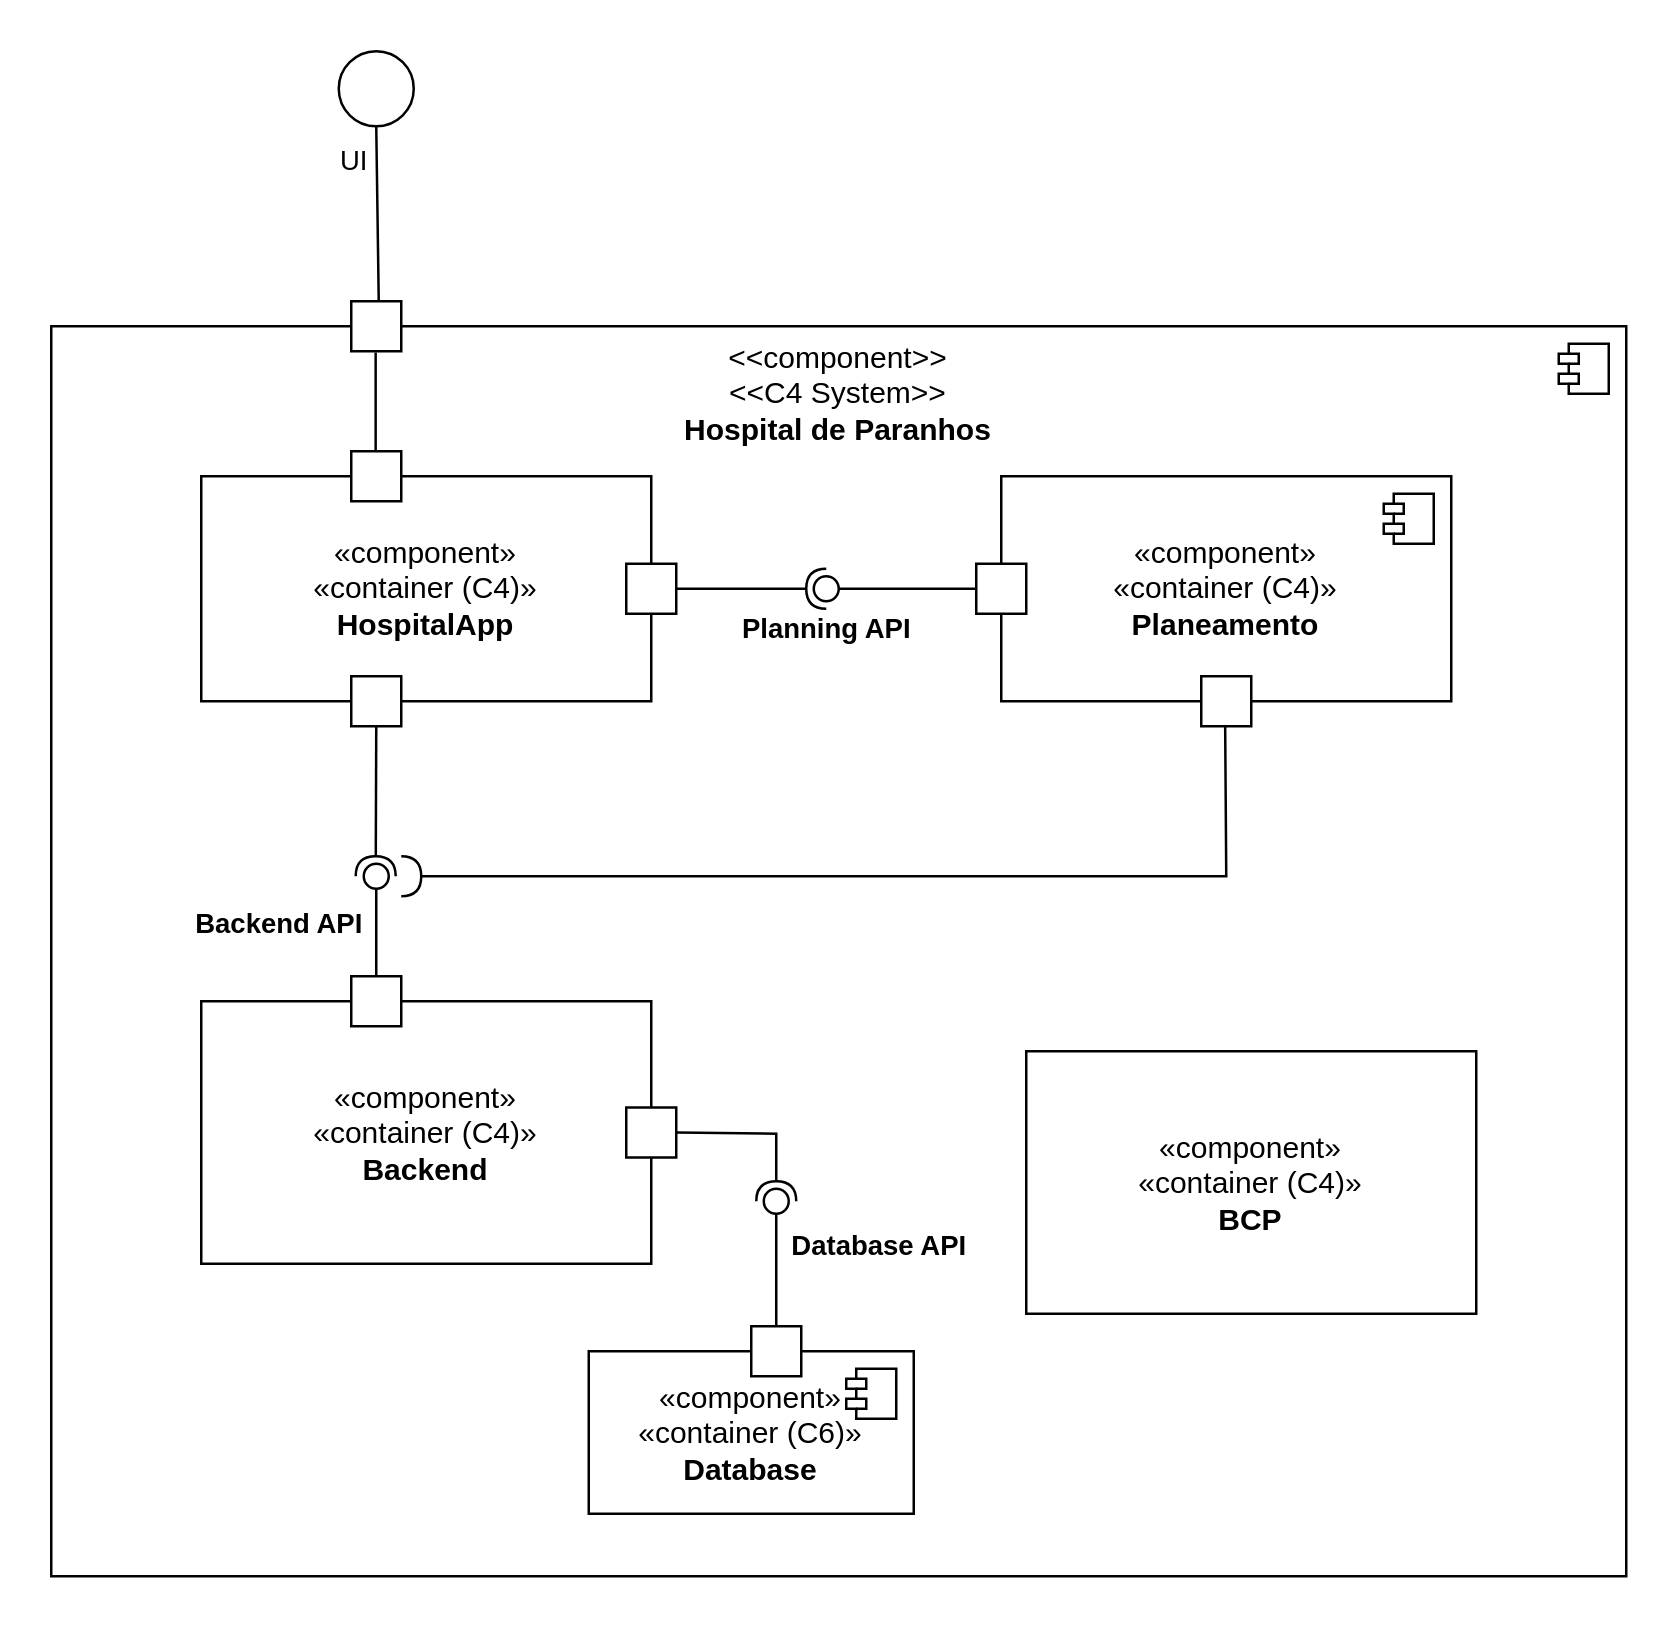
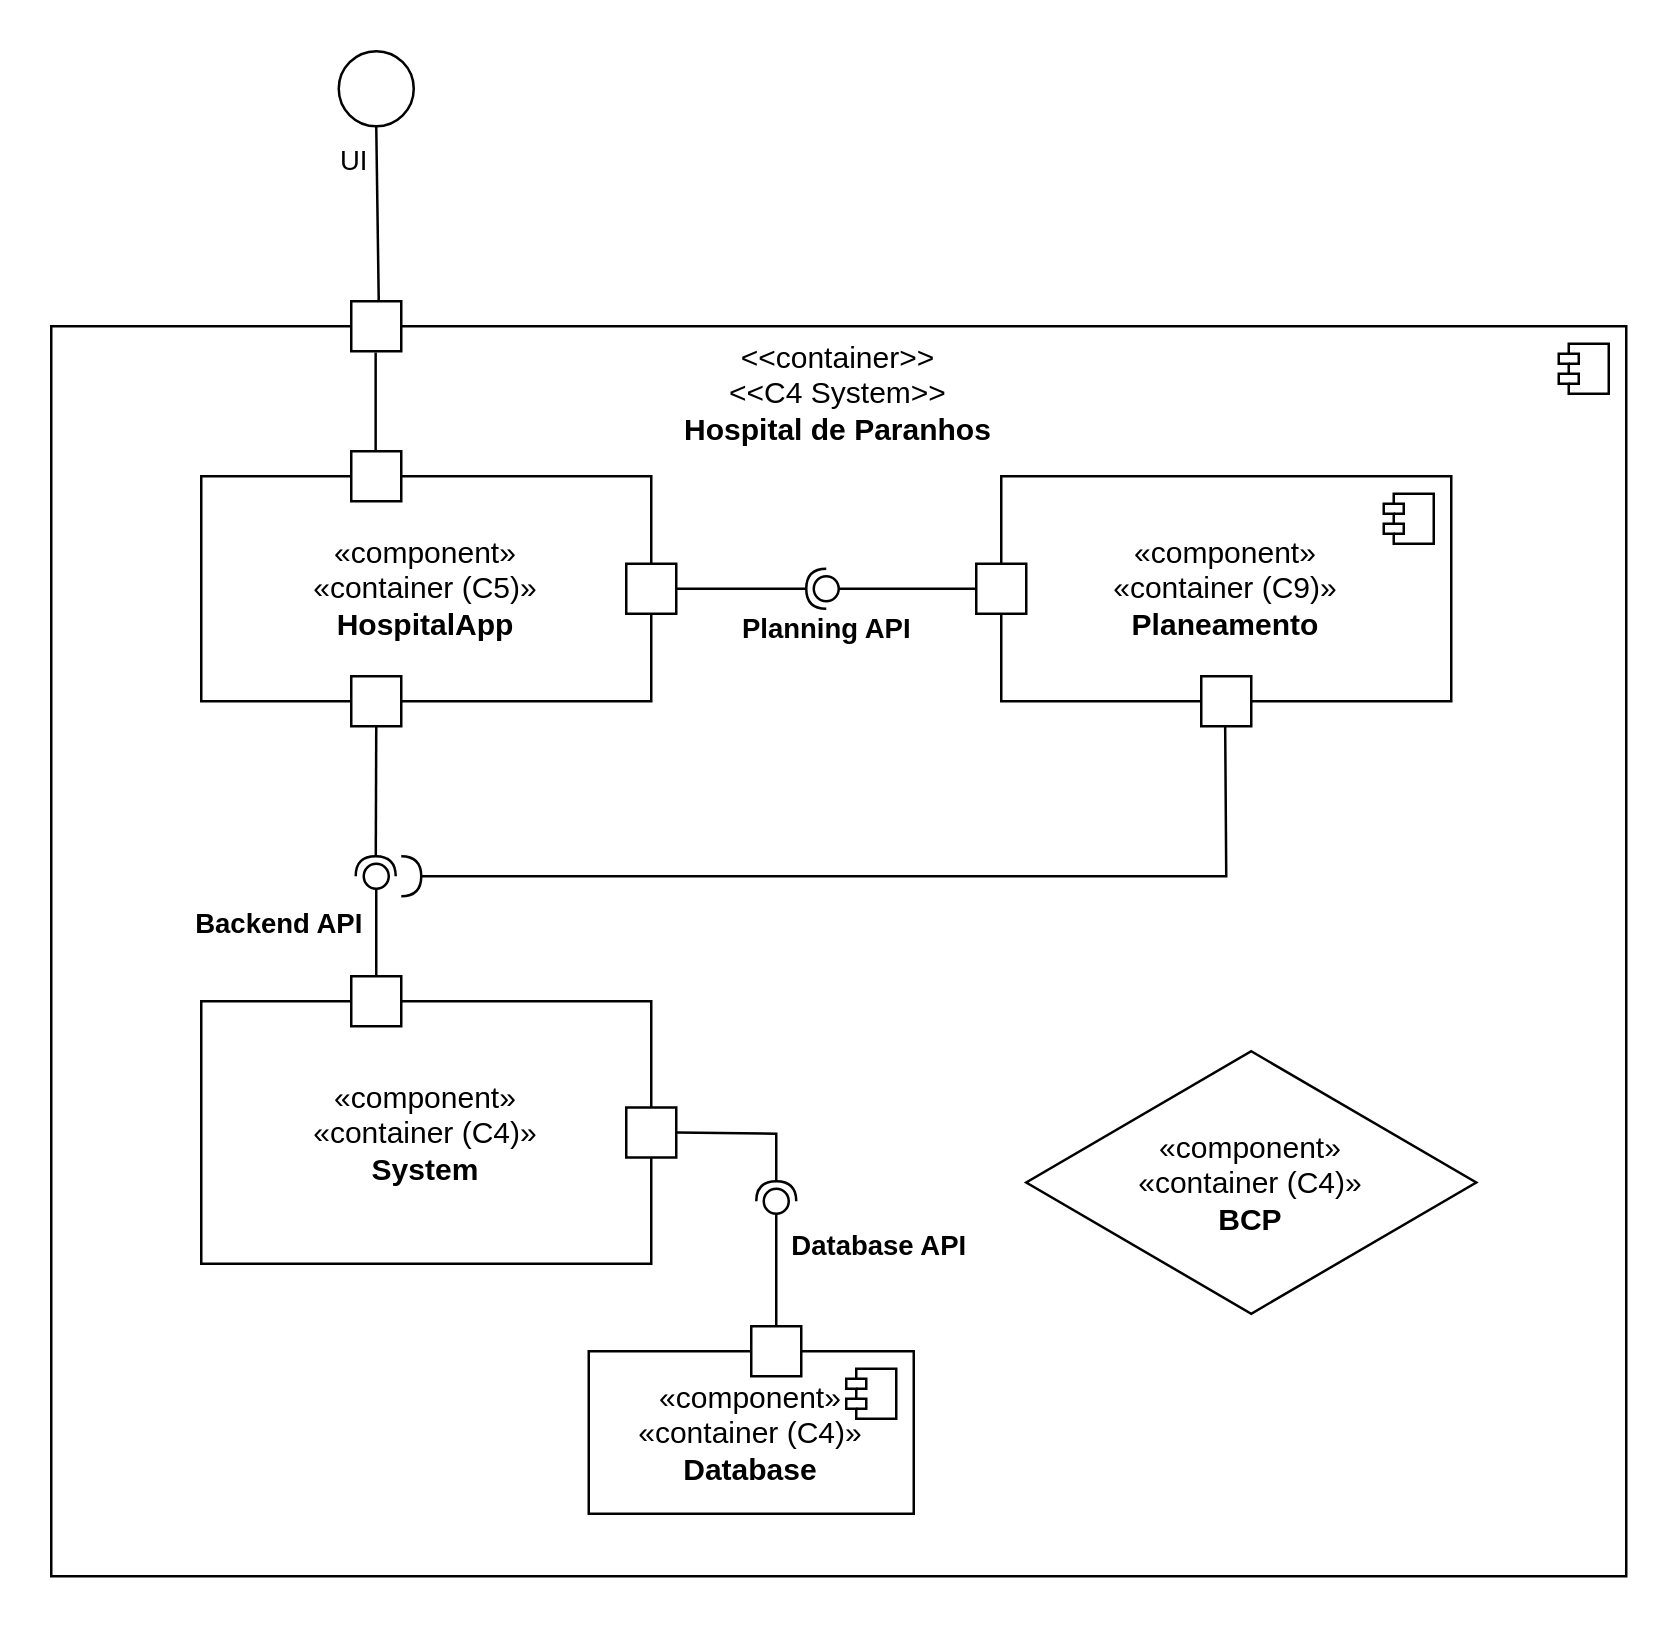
(426, 589) -> (426, 589)
(1226, 589) -> (1226, 589)
(839, 951) -> (839, 951)
(426, 1134) -> (426, 1134)
(1251, 1183) -> (1251, 1183)
(751, 1434) -> (751, 1434)
